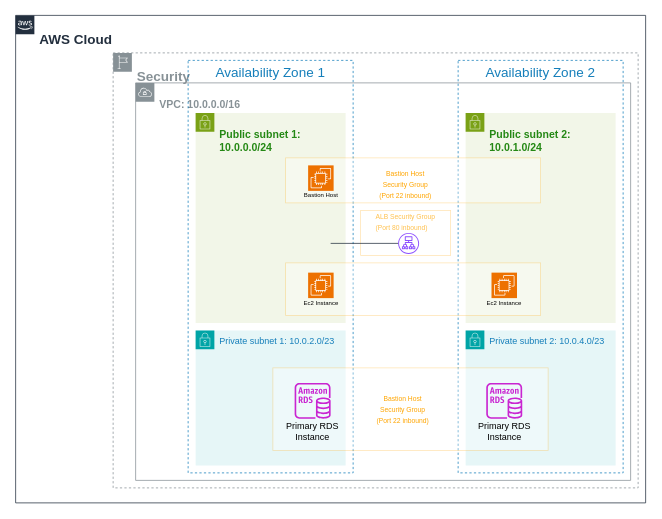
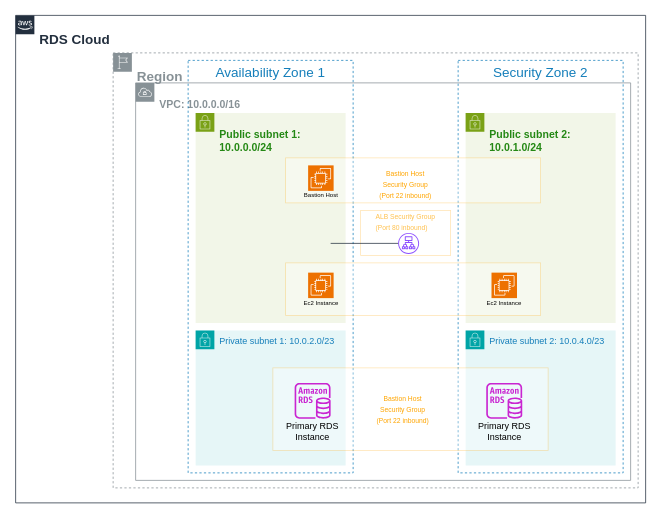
(60, 26) -> (60, 26)
(156, 64) -> (151, 64)
(540, 71) -> (540, 71)
